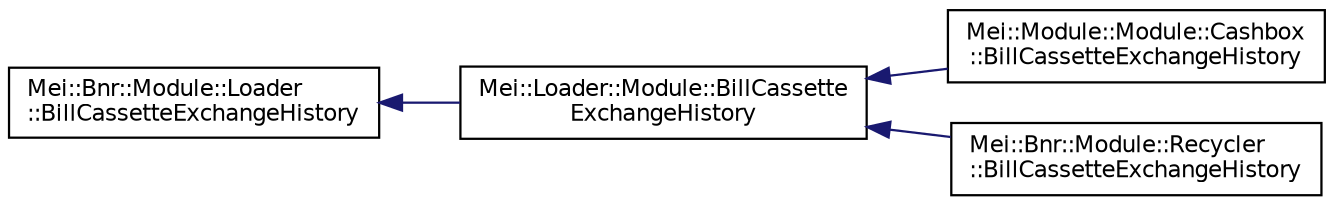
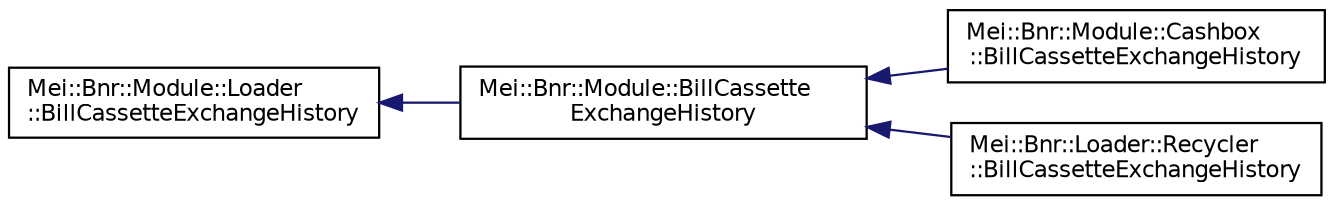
(1136, 46) -> (1136, 46)
(664, 103) -> (664, 103)
(1136, 159) -> (1136, 159)
